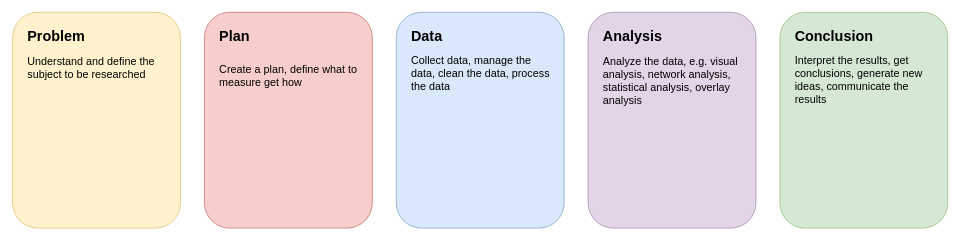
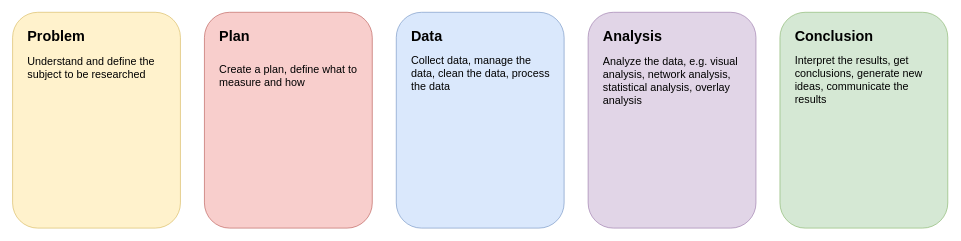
(289, 31) -> (289, 31)
